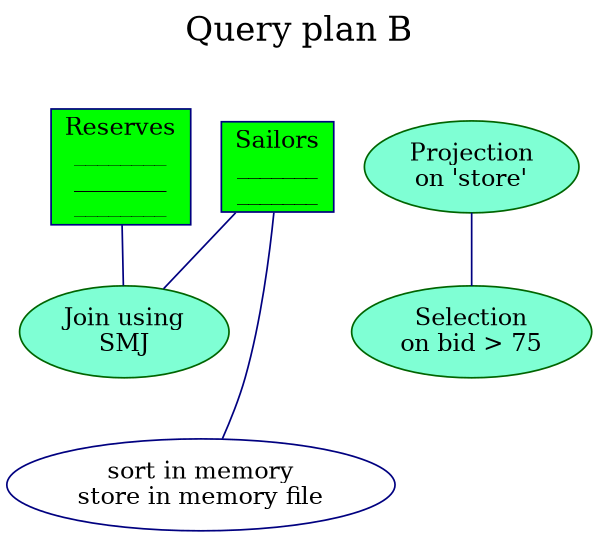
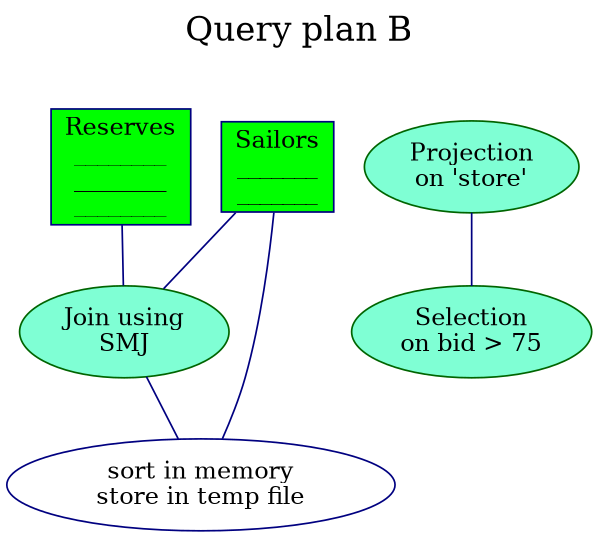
none -> (162, 408)
(201, 497) -> (201, 497)
